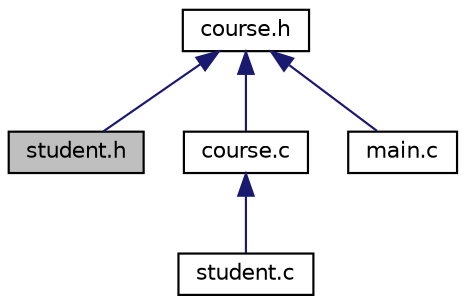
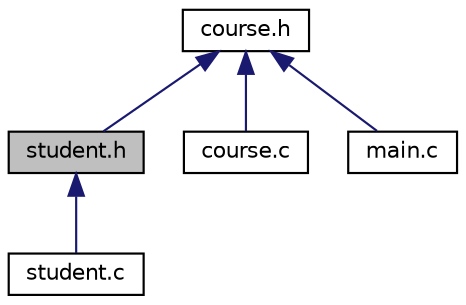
(246, 225) -> (76, 225)
